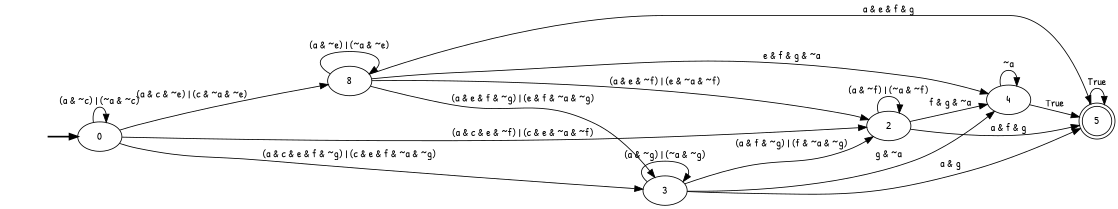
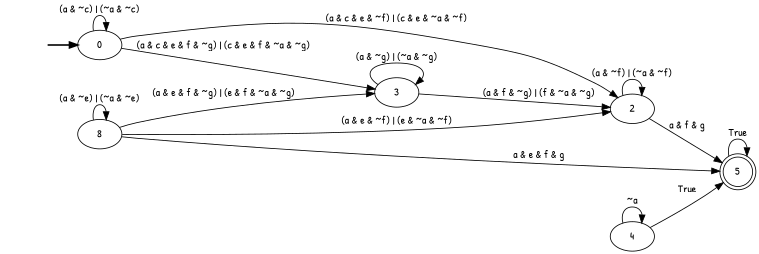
(677, 62) -> none
(219, 106) -> none
(945, 114) -> none
(845, 179) -> none
(884, 190) -> none
